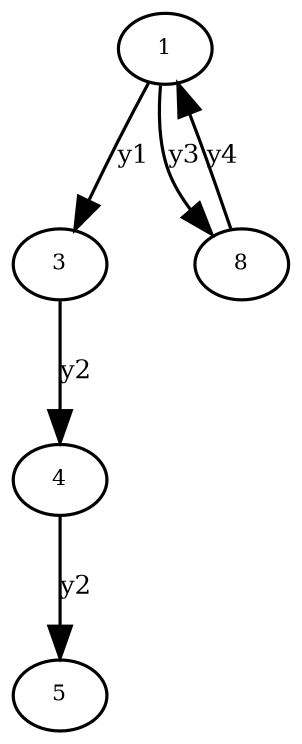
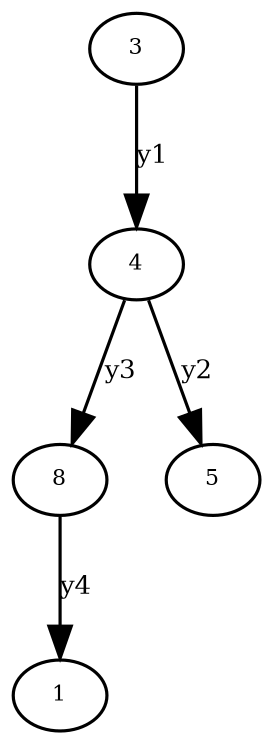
(118, 141) -> none
(163, 151) -> (104, 357)
(76, 372) -> (153, 157)
